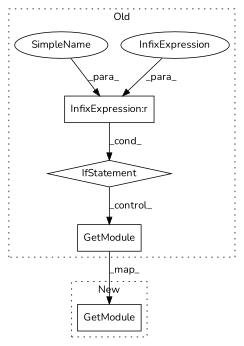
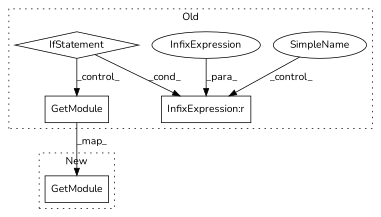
(104, 77) -> (291, 77)
(109, 138) -> (134, 74)
